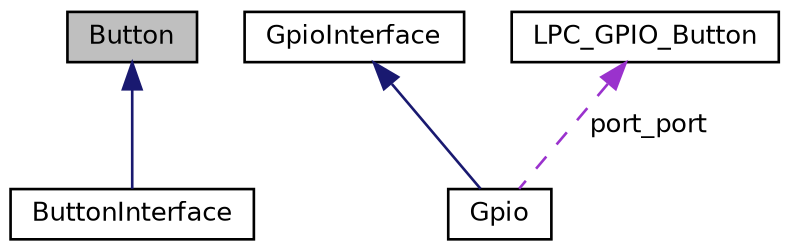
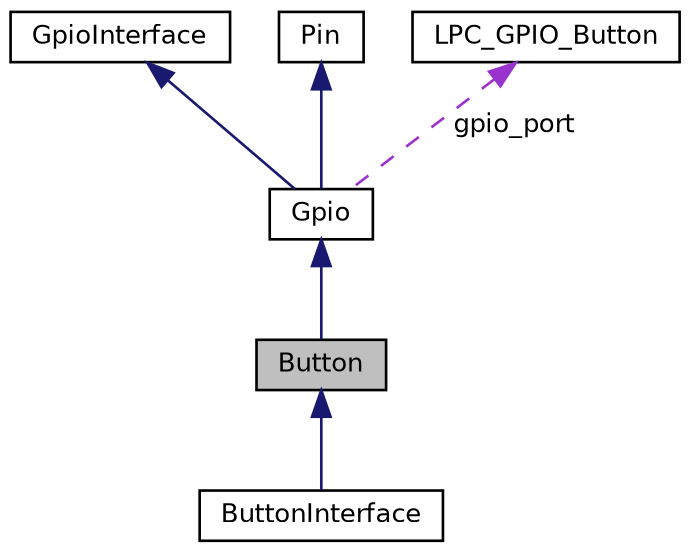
none -> (321, 37)
(645, 126) -> (510, 126)
none -> (321, 303)
